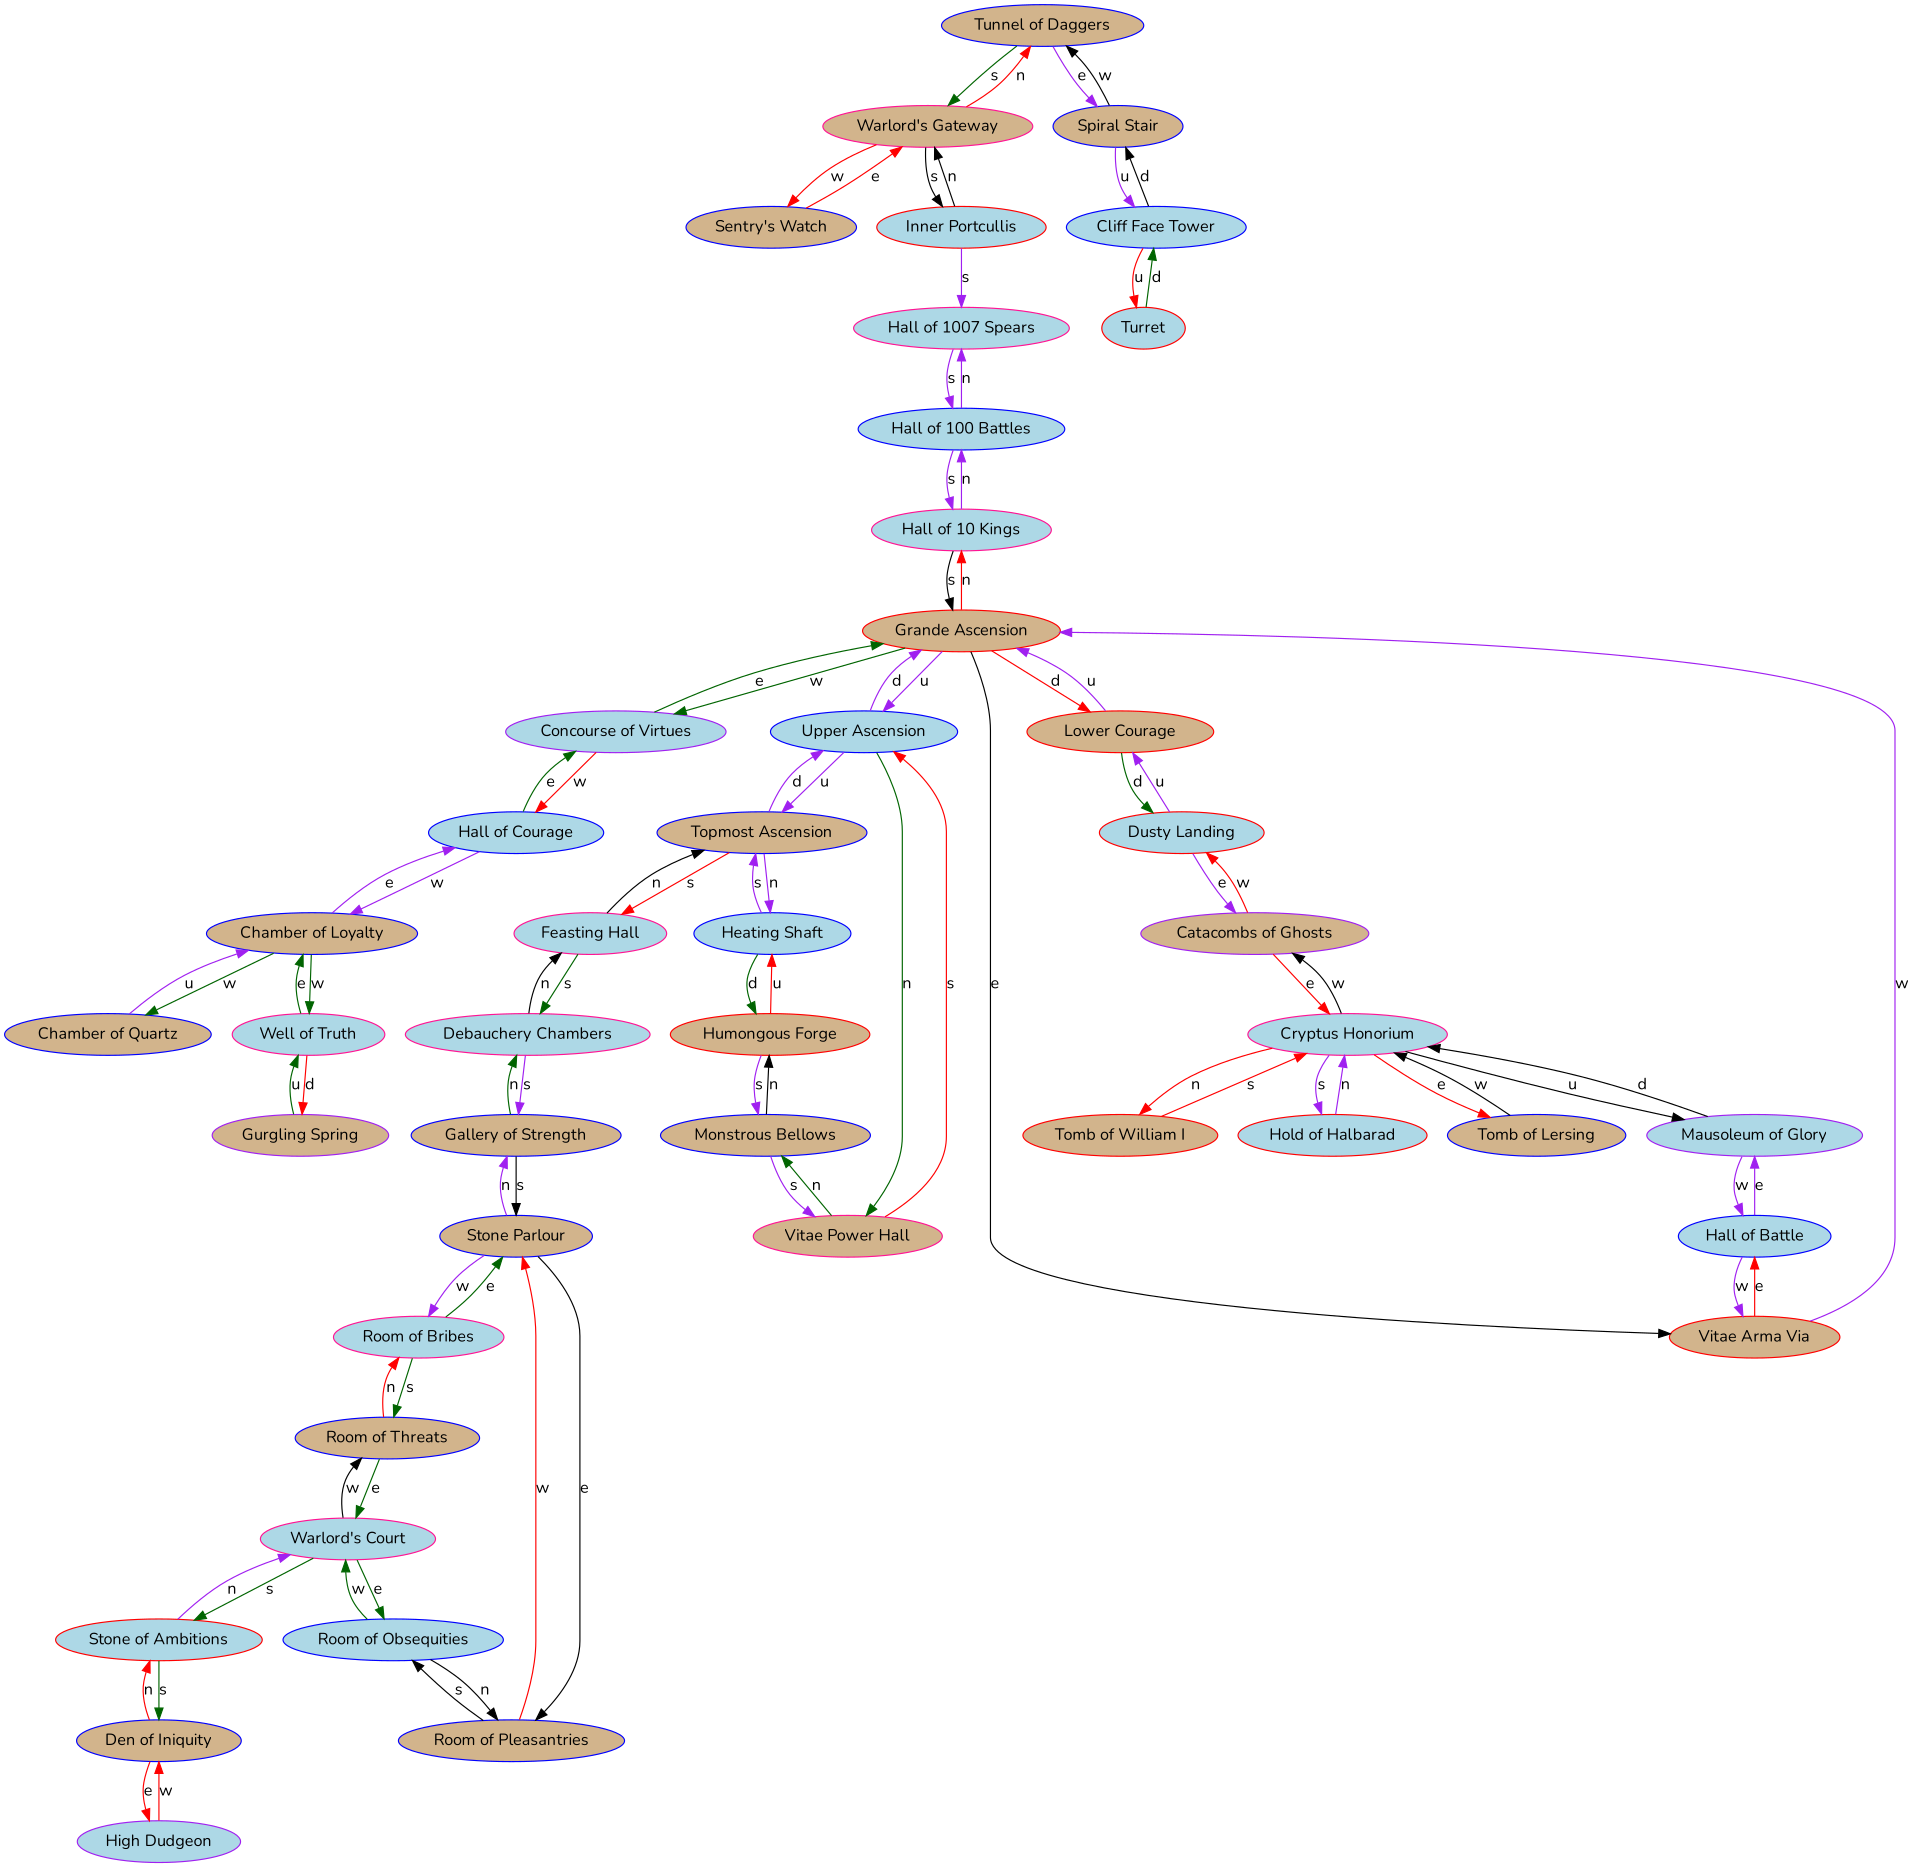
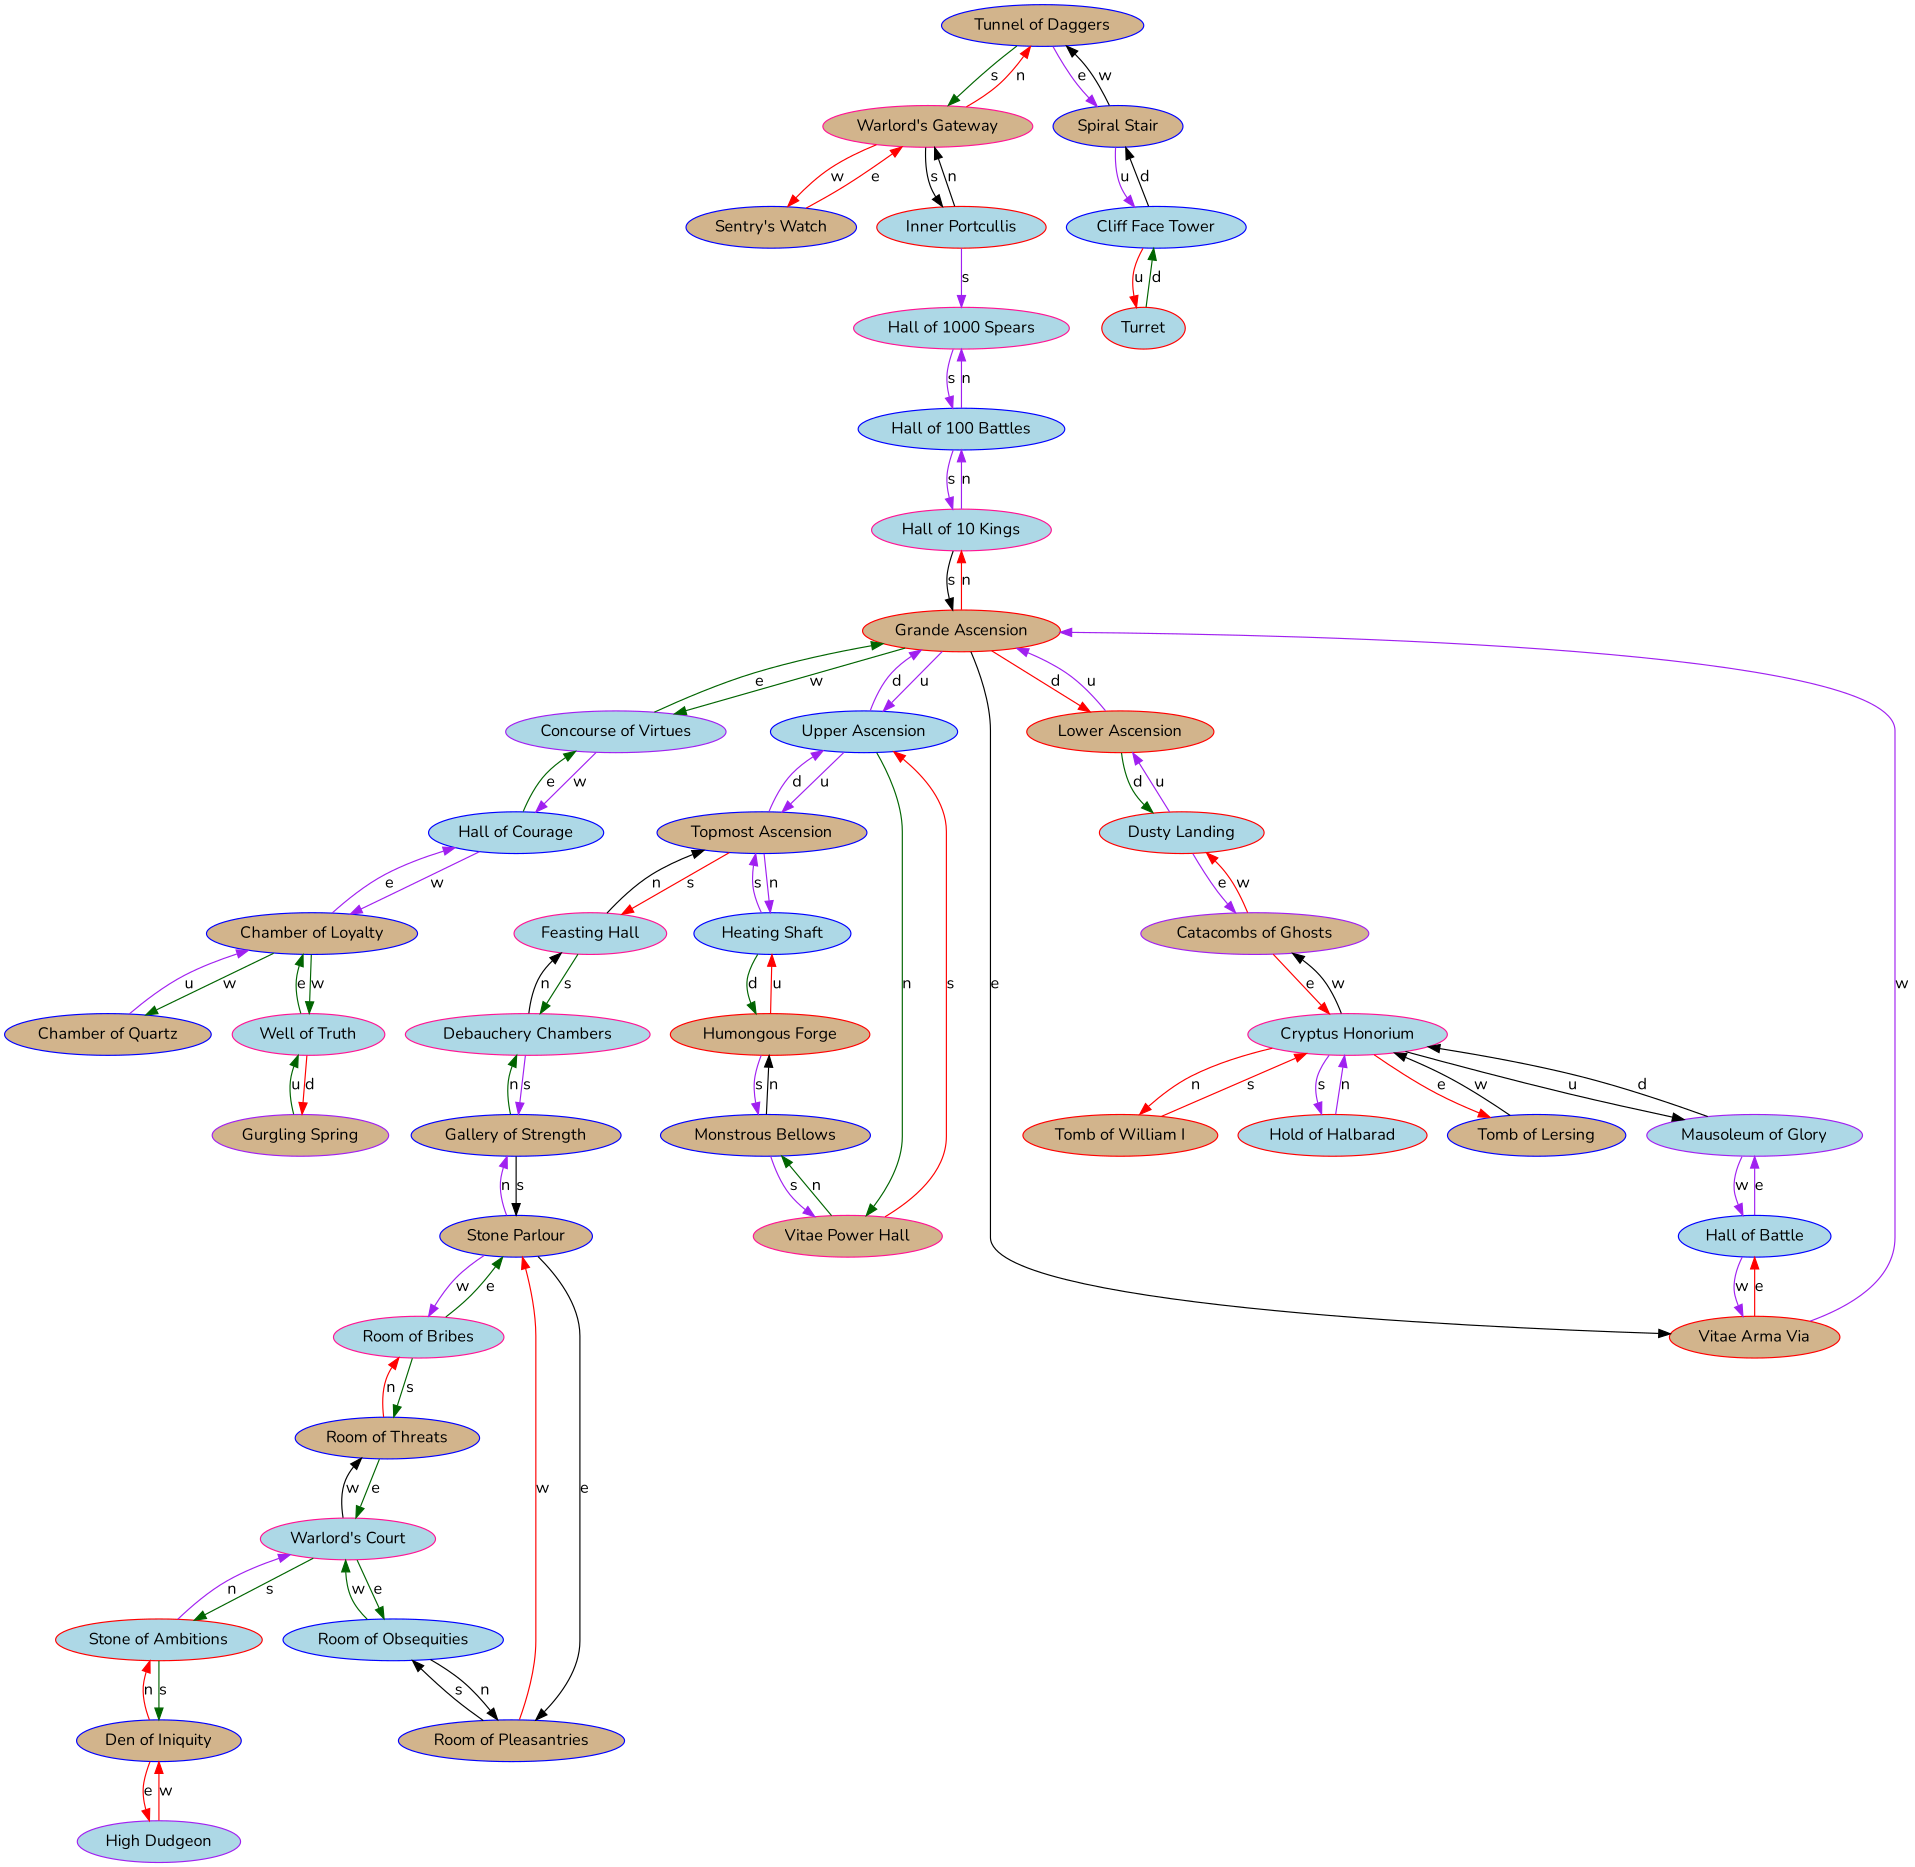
(961, 328) -> (961, 328)
(1120, 732) -> (1120, 732)
(570, 778) -> (570, 778)
